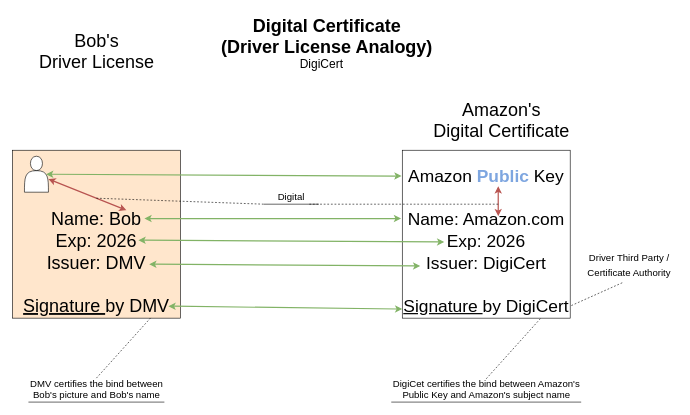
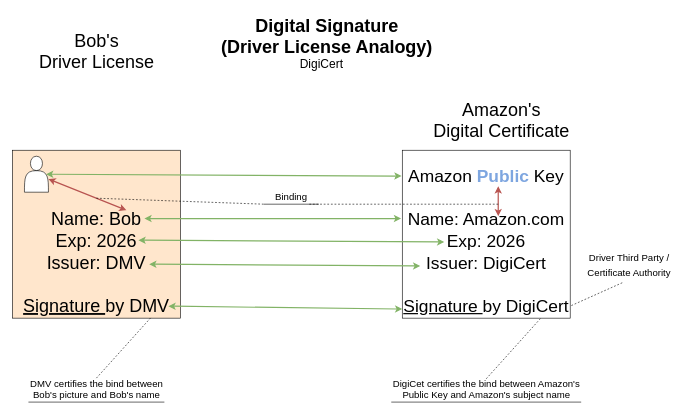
(327, 36) -> (327, 36)
(291, 197) -> (291, 197)
